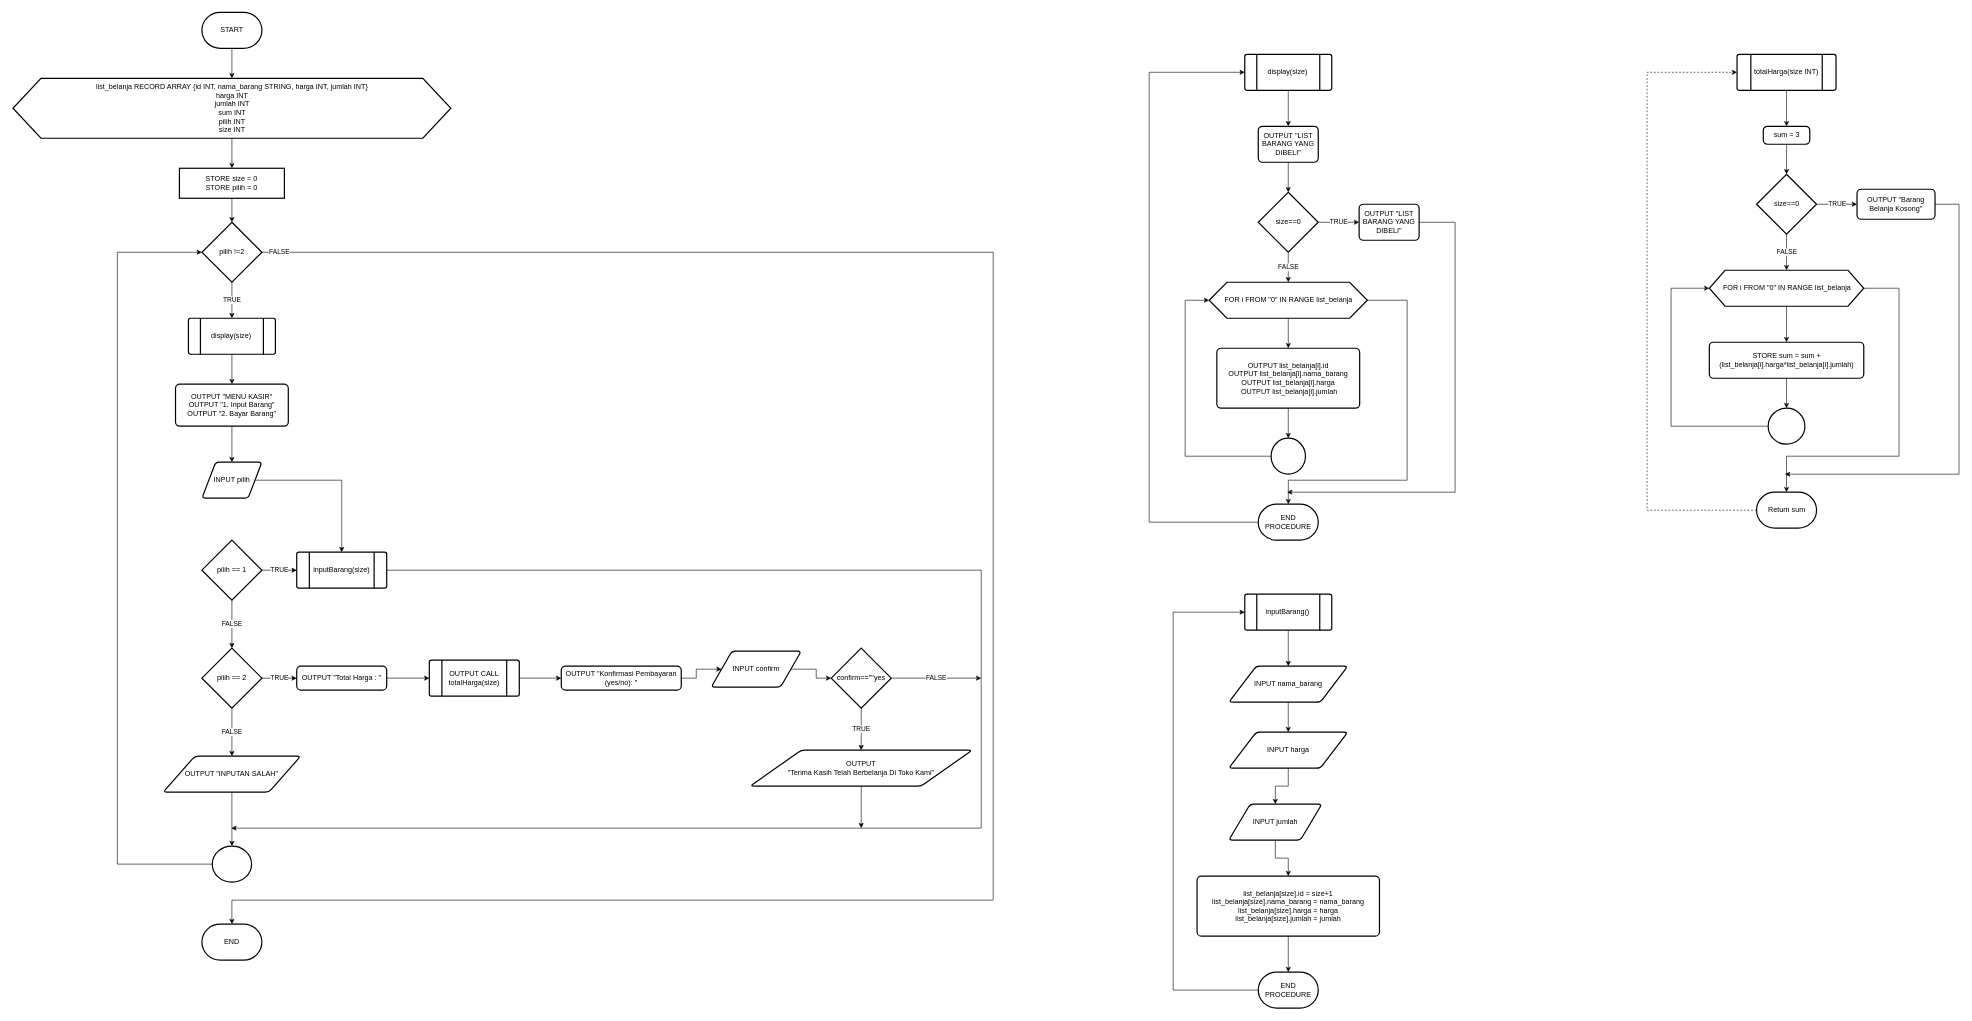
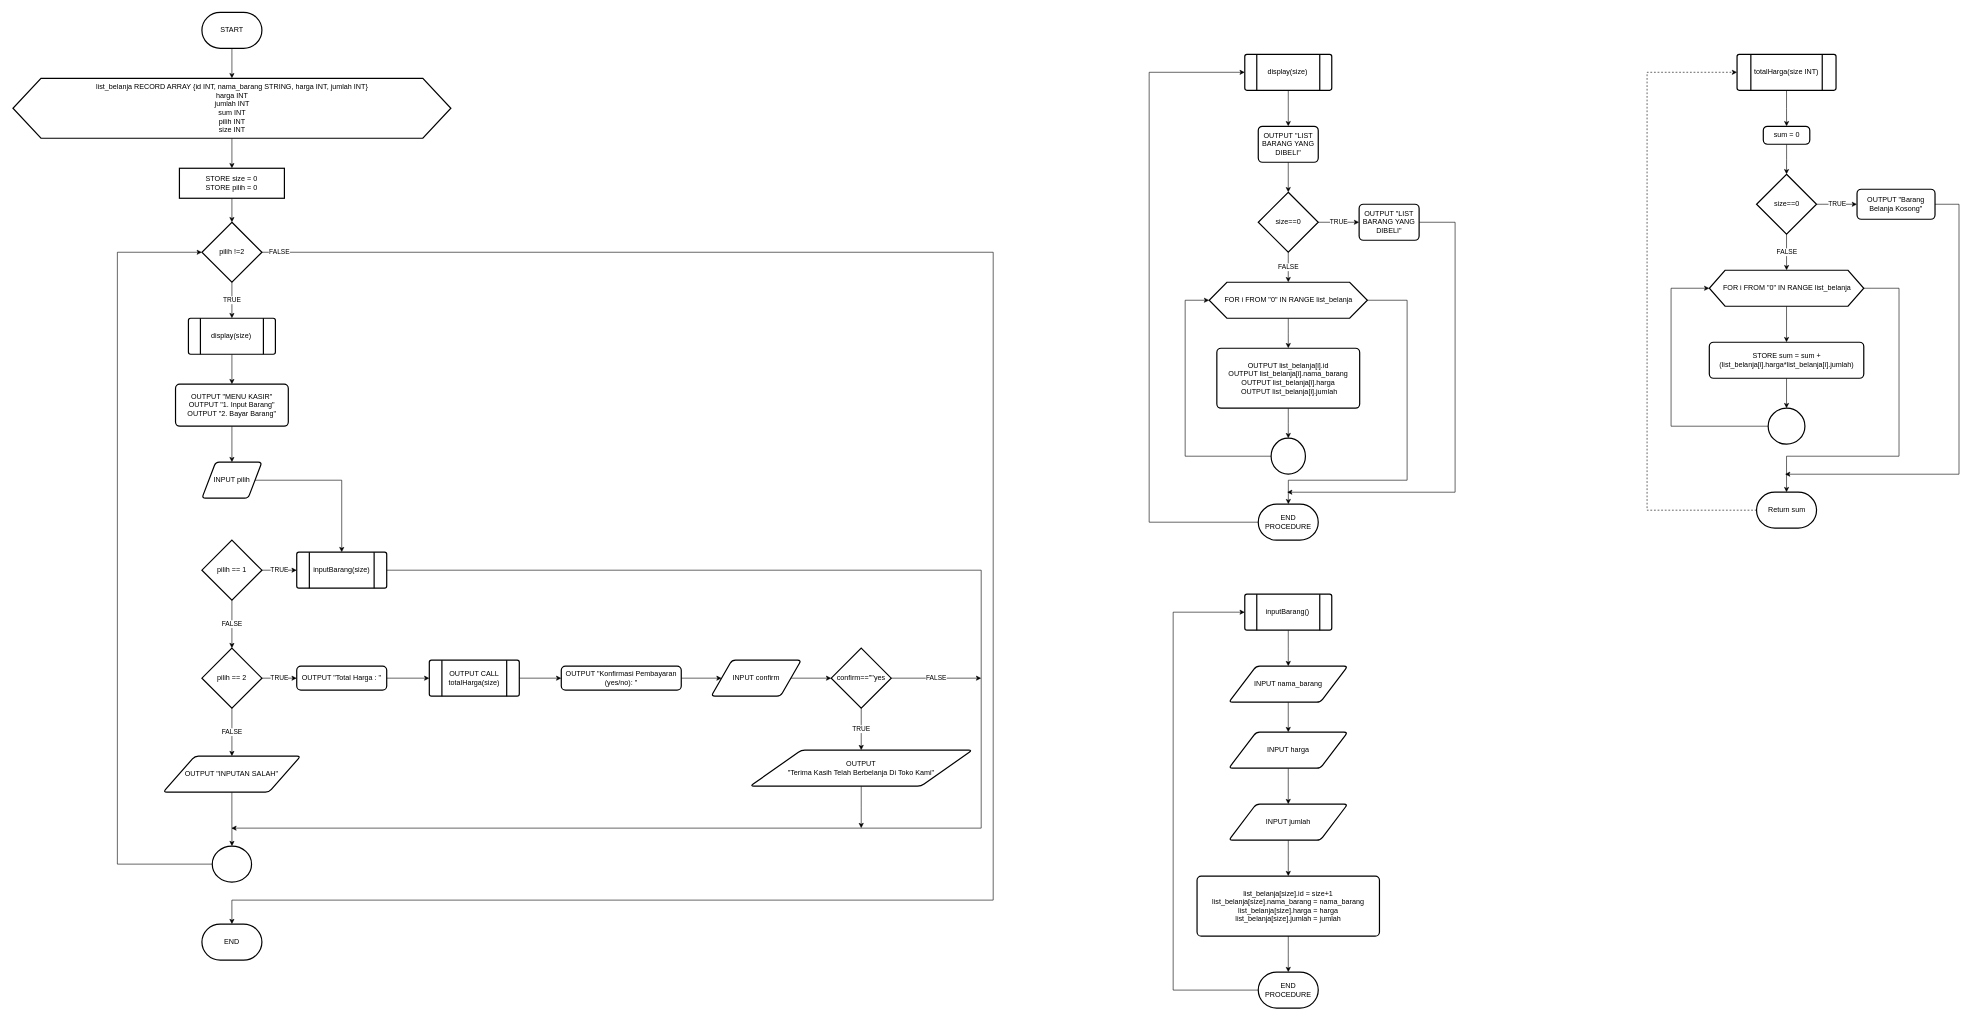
(1787, 135) -> (1787, 135)
(756, 669) -> (756, 678)
(1275, 822) -> (1288, 822)
